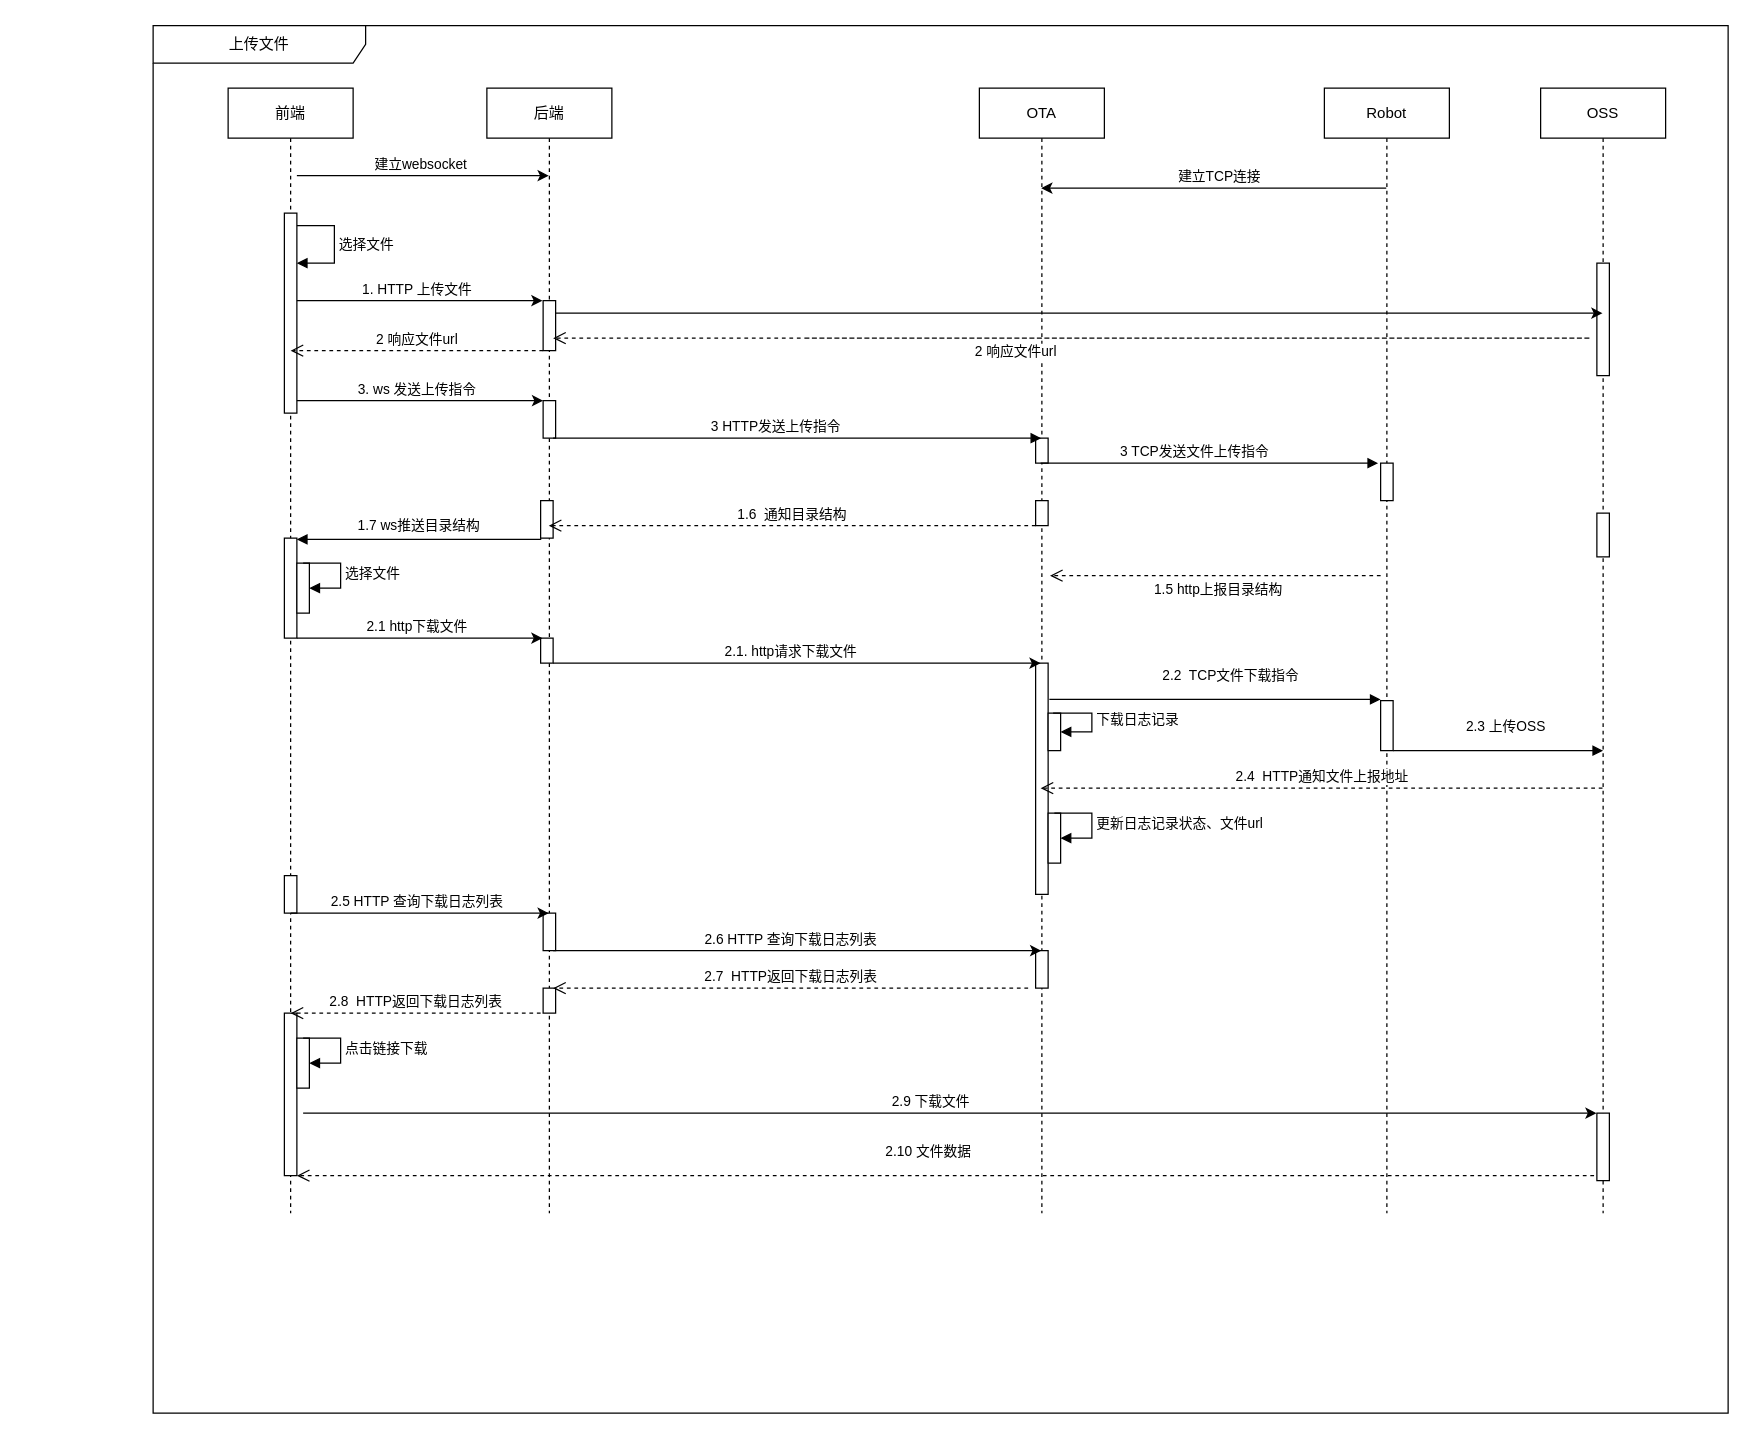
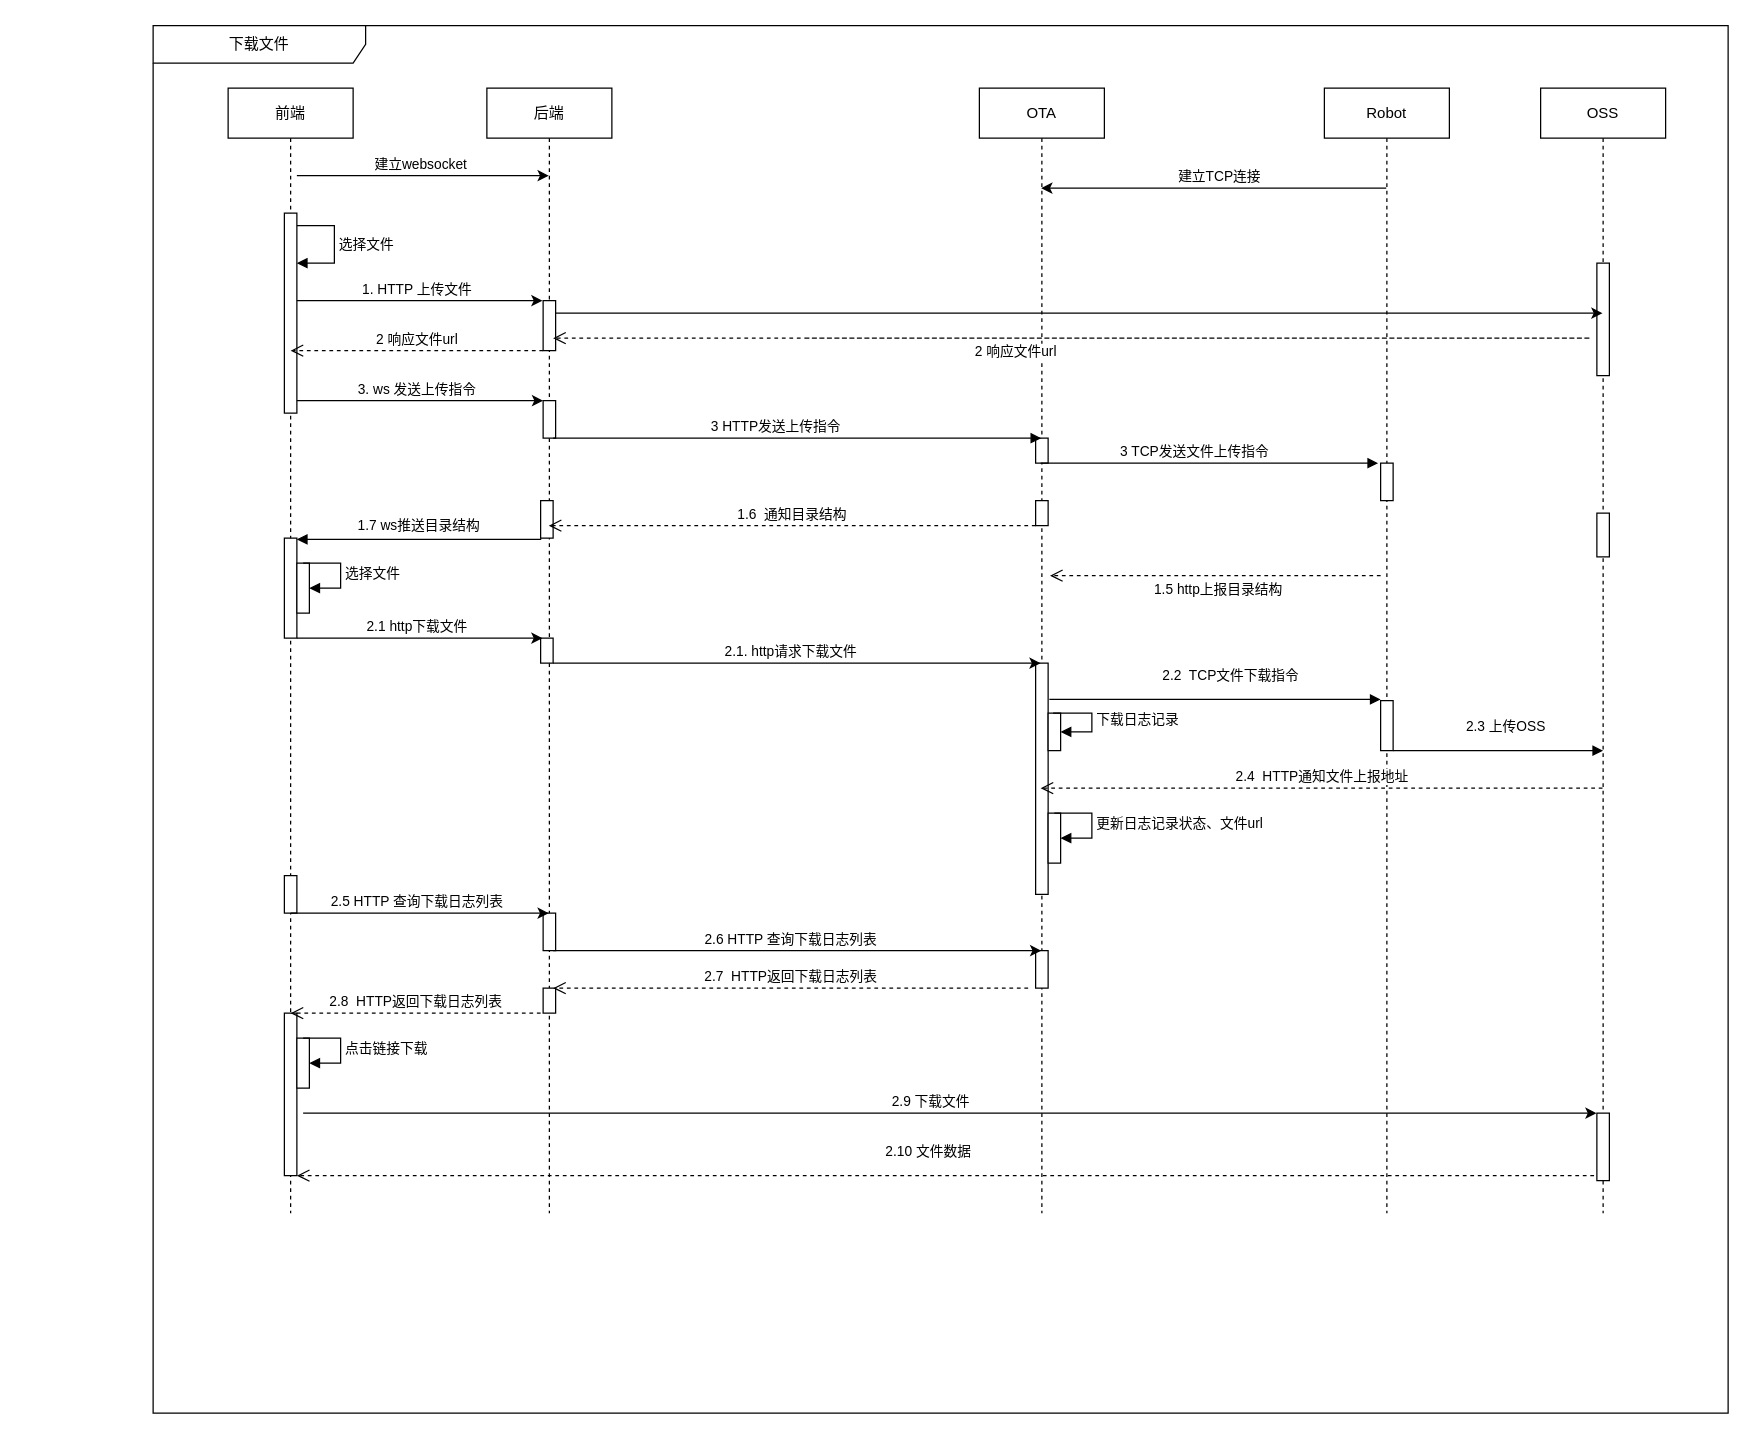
(259, 44) -> (259, 44)
